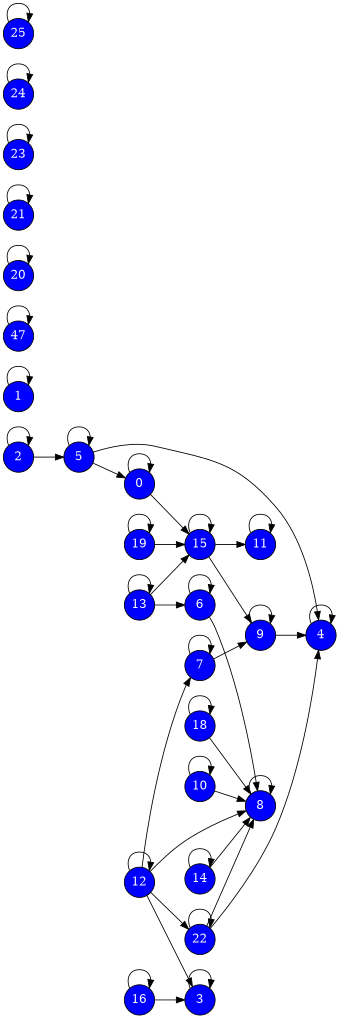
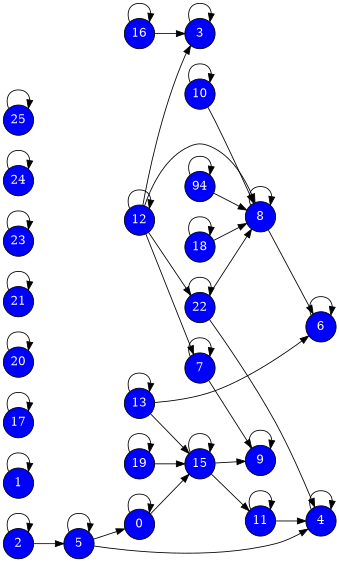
(18, 336) -> (18, 423)
(287, 635) -> (287, 521)
(238, 698) -> (289, 268)
(200, 879) -> (200, 187)
